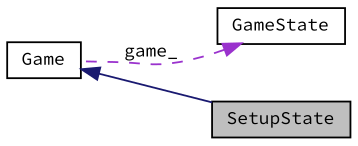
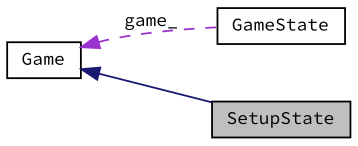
(154, 64) -> (158, 32)
